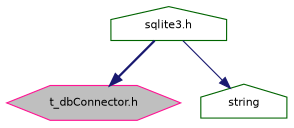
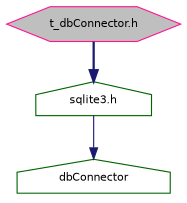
(136, 59) -> (94, 56)
(244, 103) -> (94, 178)
